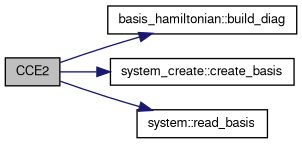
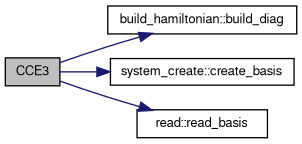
(202, 20) -> (202, 20)
(33, 72) -> (33, 72)
(202, 124) -> (202, 124)
